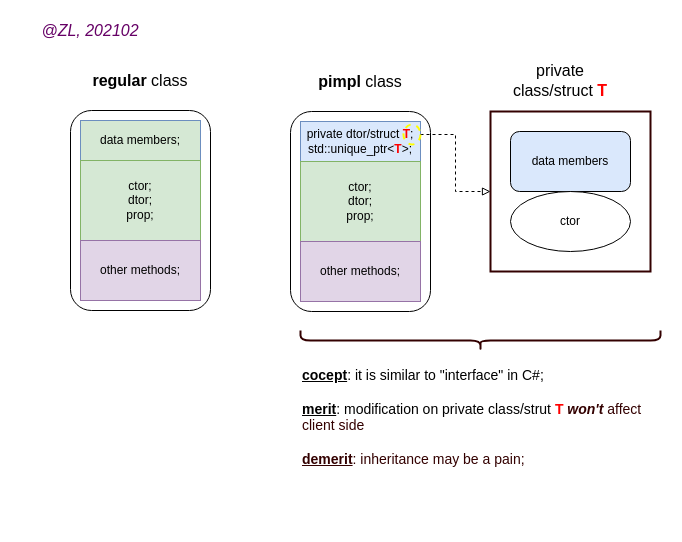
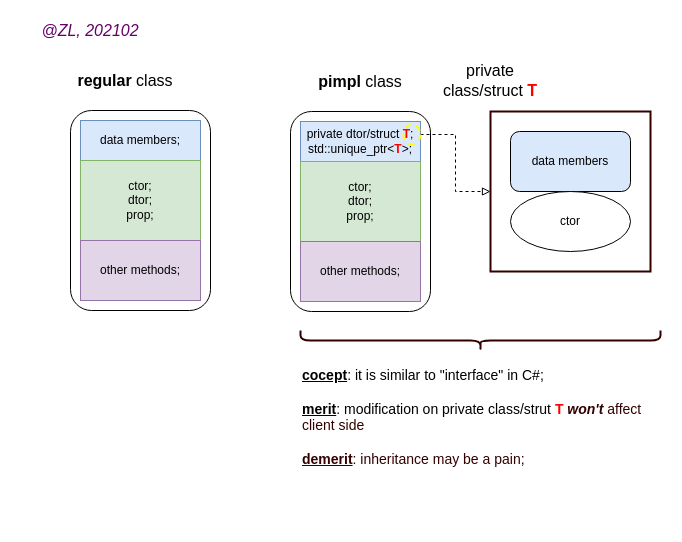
(141, 81) -> (126, 81)
(561, 81) -> (491, 81)
(141, 141) -> (141, 141)
